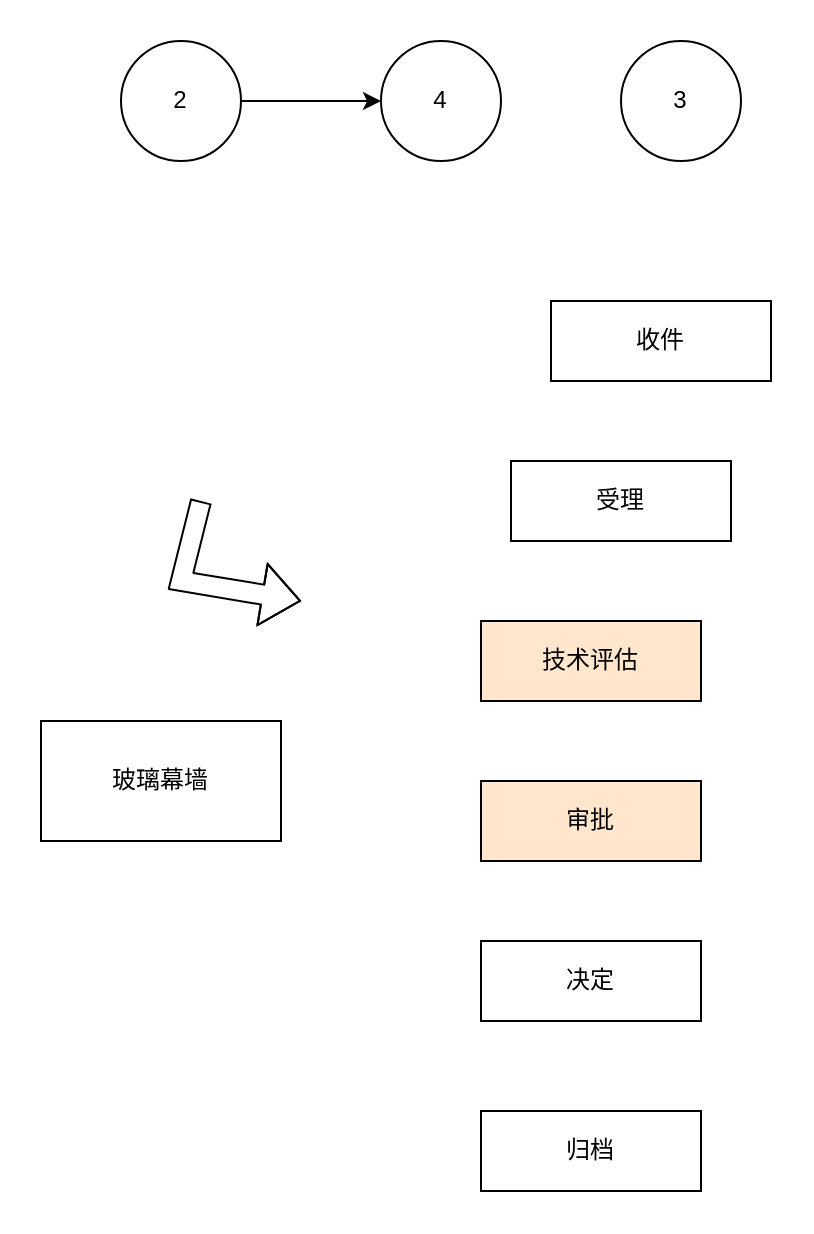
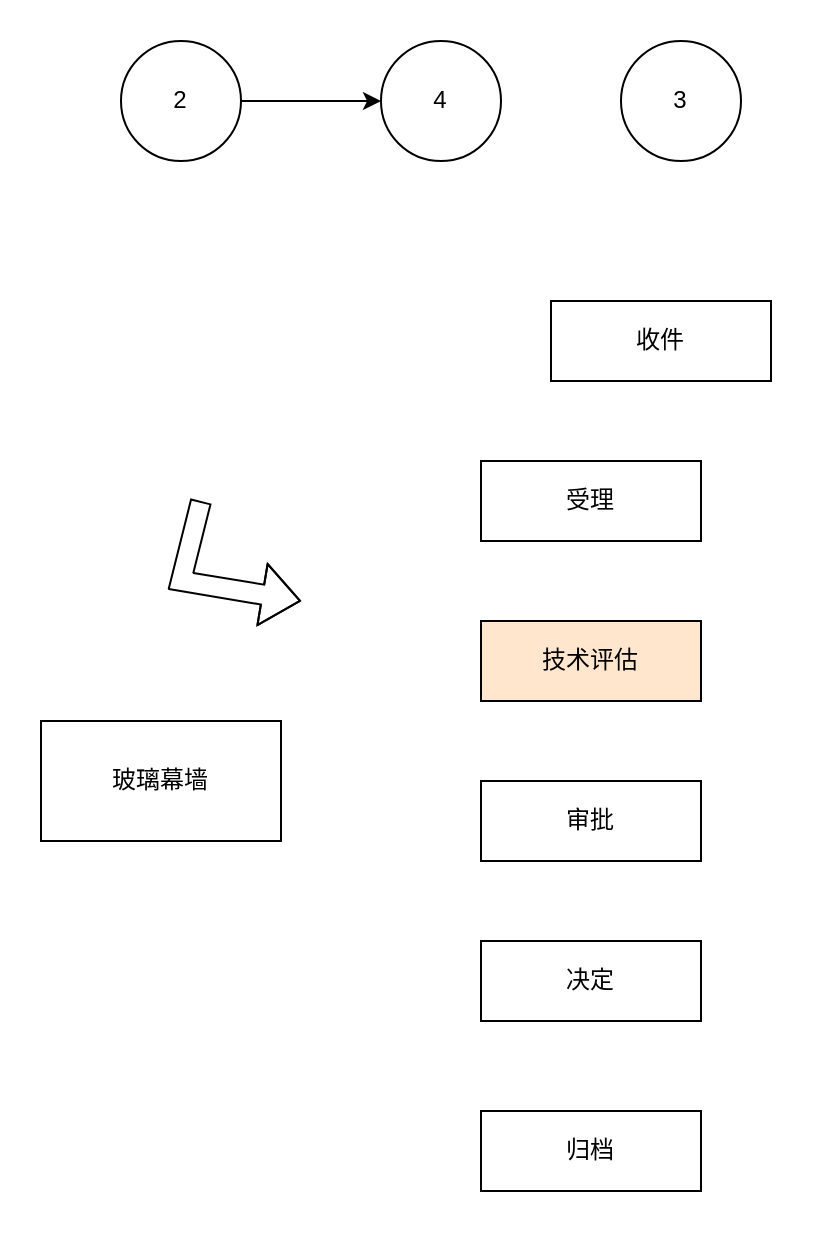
(621, 501) -> (591, 501)
(591, 821) -> (591, 821)
